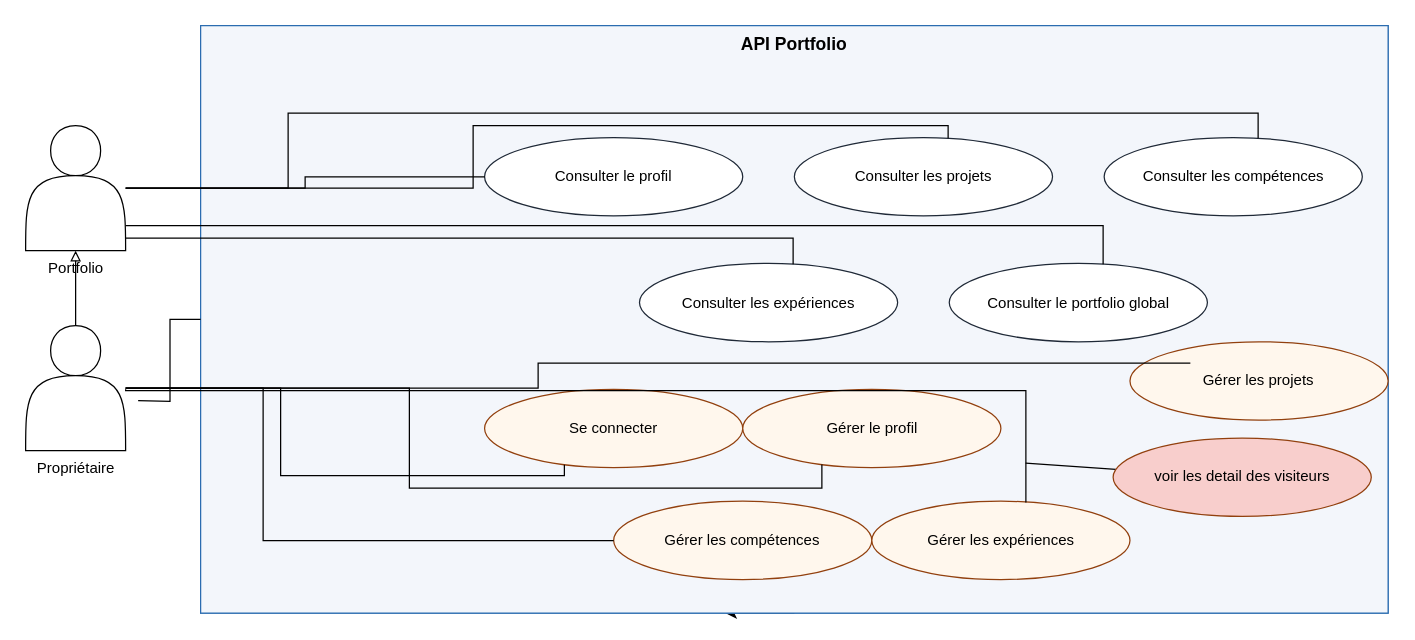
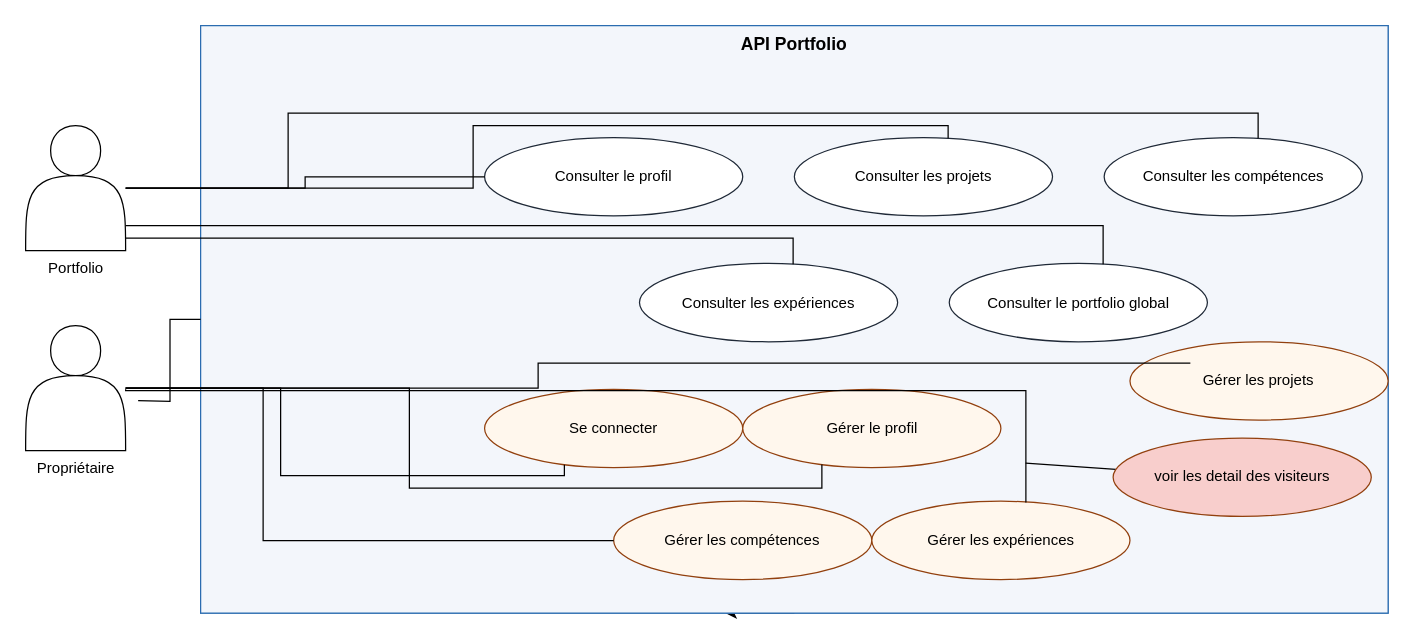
(76, 293) -> none
